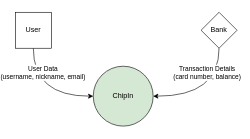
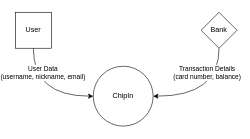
(123, 96) -> (123, 96)
